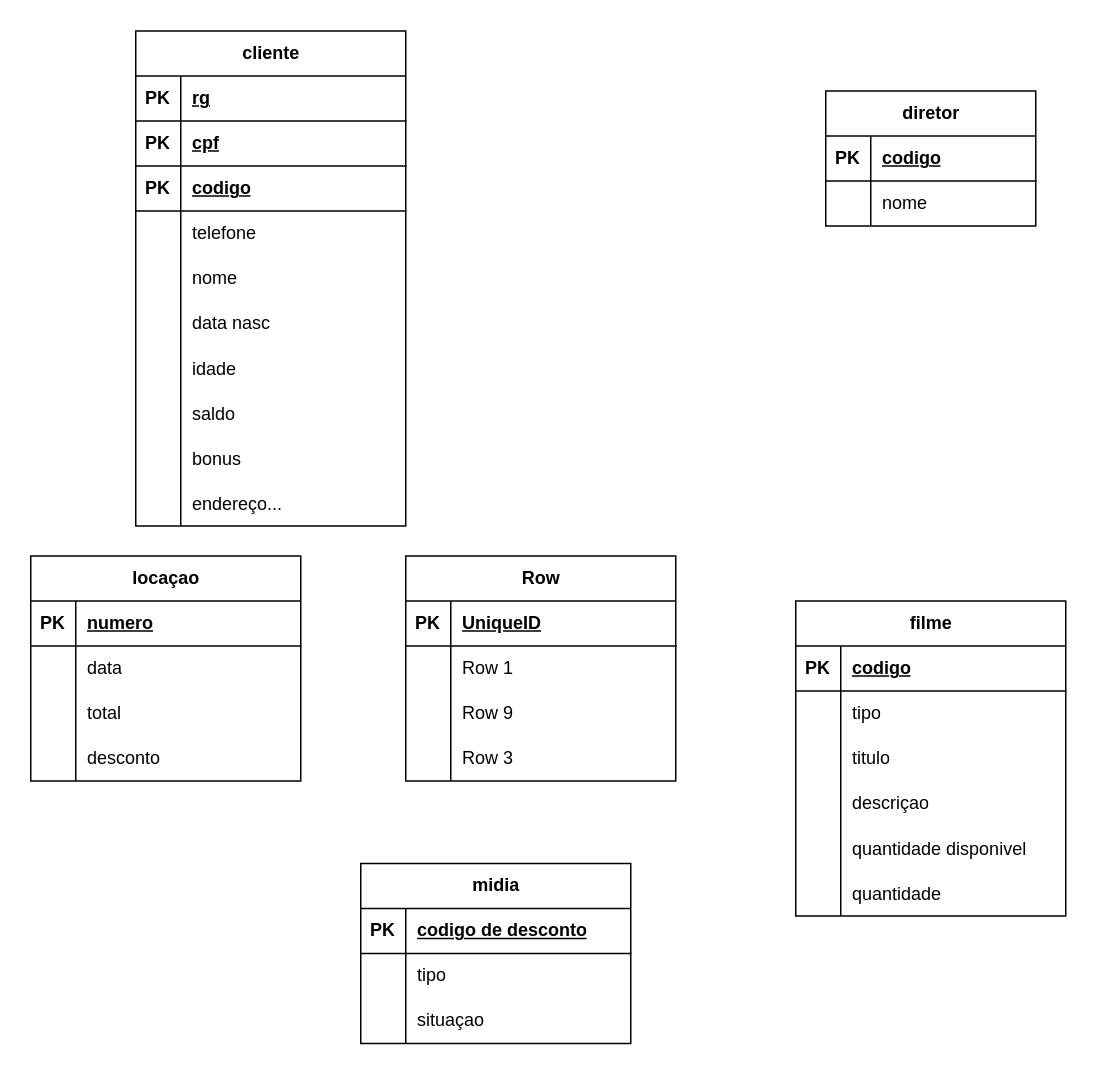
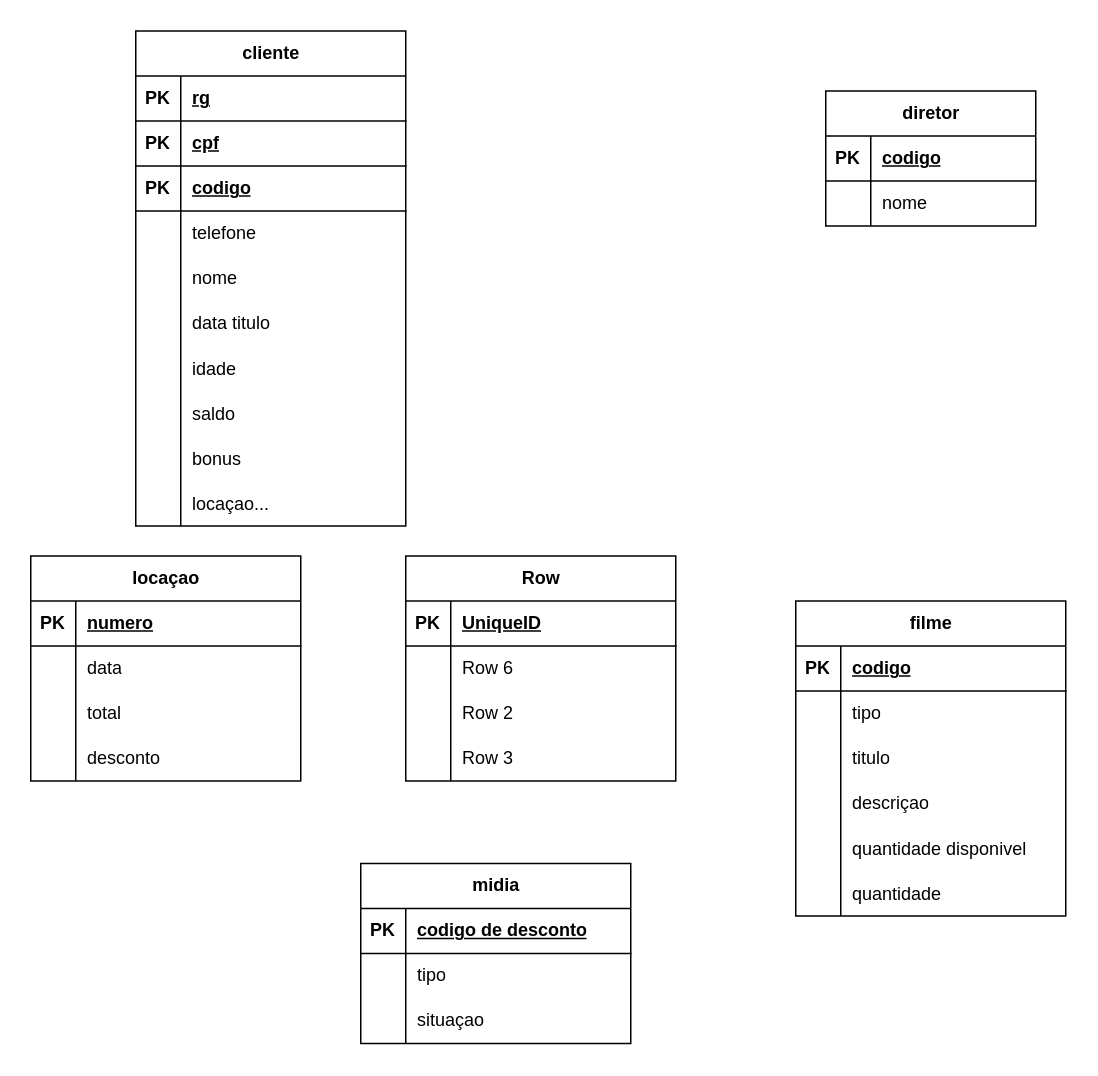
(236, 323) -> (241, 323)
(240, 504) -> (233, 504)
(486, 668) -> (486, 668)
(486, 713) -> (486, 713)
